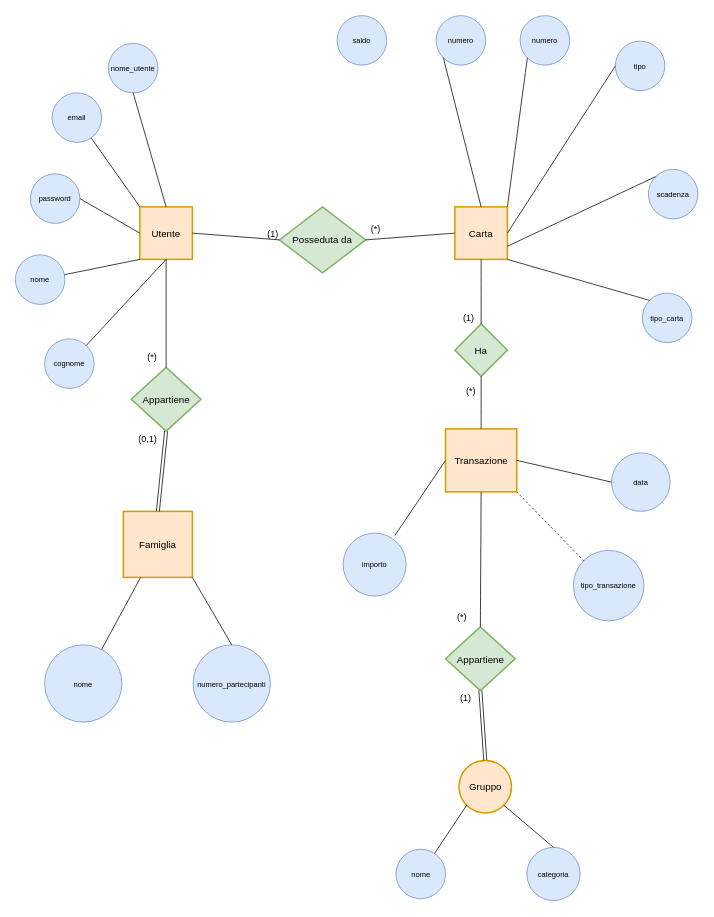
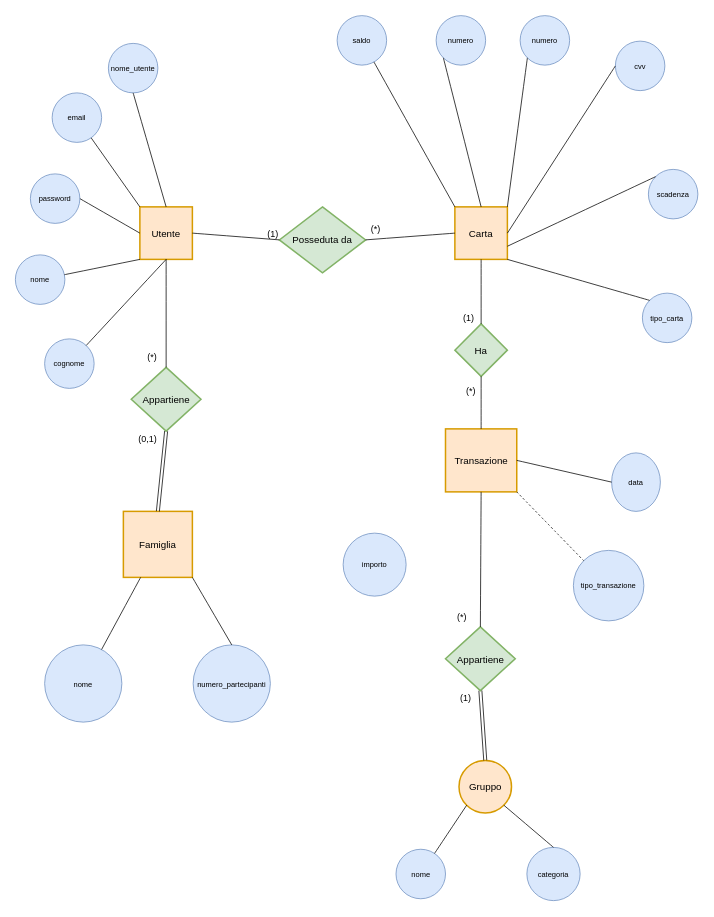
(640, 66) -> (640, 66)
none -> (415, 135)
(641, 482) -> (636, 482)
(420, 499) -> none
